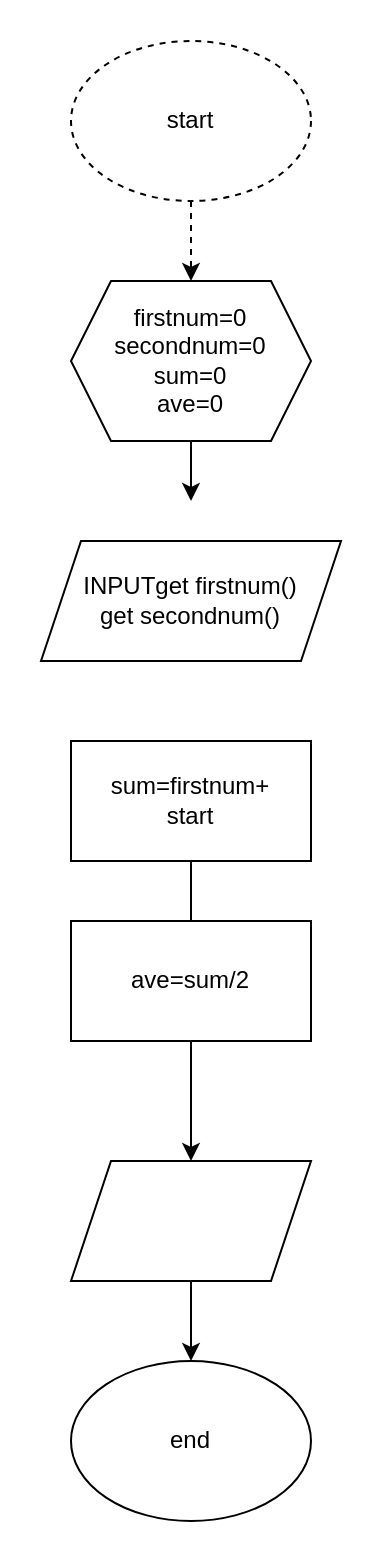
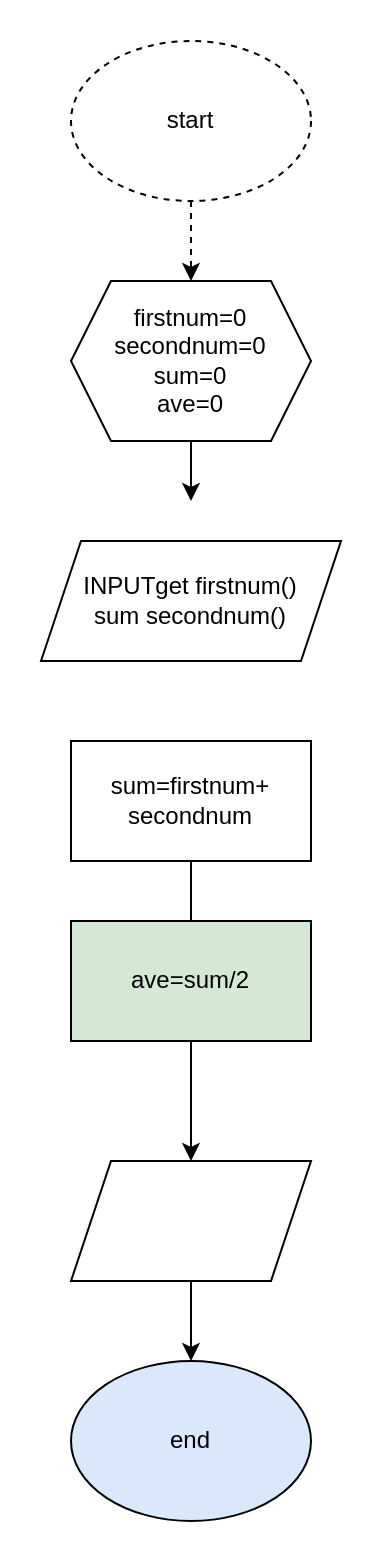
(191, 601) -> (191, 601)
(191, 801) -> (191, 801)
(191, 981) -> (191, 981)
(191, 1441) -> (191, 1441)
